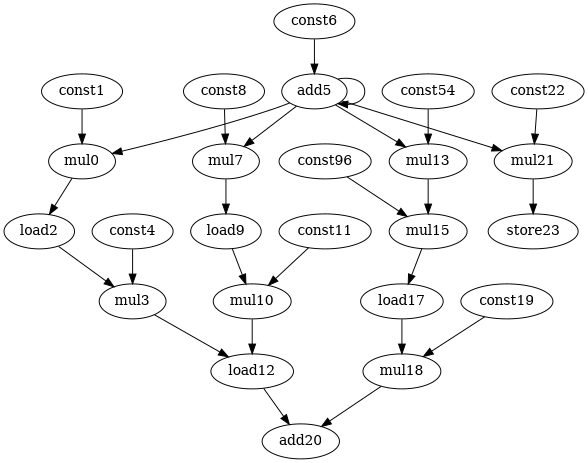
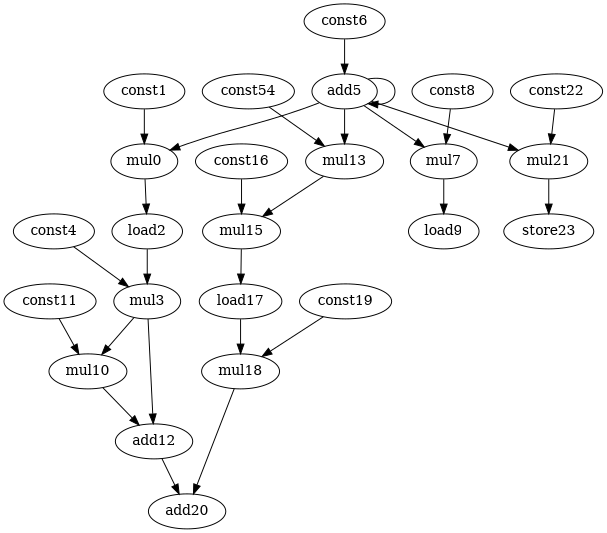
(325, 161) -> (242, 161)
(237, 262) -> (121, 332)
(252, 371) -> (154, 441)
